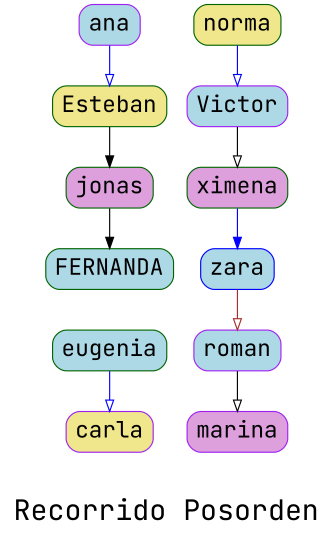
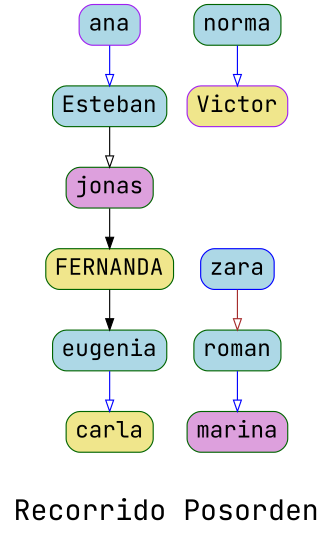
(237, 25) -> (237, 25)
(110, 106) -> (110, 106)
(237, 106) -> (237, 106)
(110, 141) -> (110, 141)
(237, 188) -> none
(110, 269) -> (110, 269)
none -> (110, 304)
(237, 350) -> (237, 350)
(237, 386) -> (237, 386)
(110, 432) -> (110, 432)
(237, 432) -> (237, 432)
